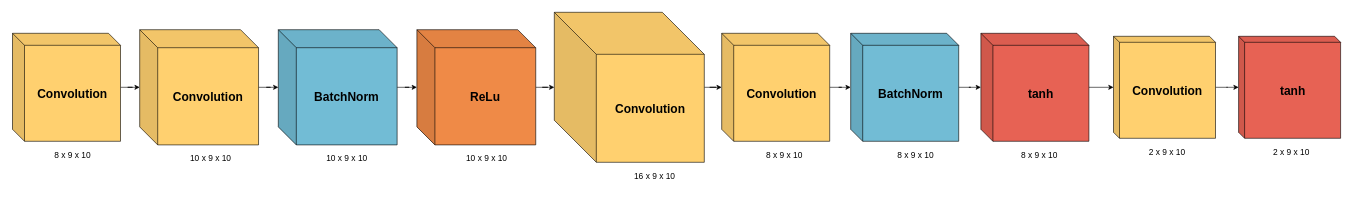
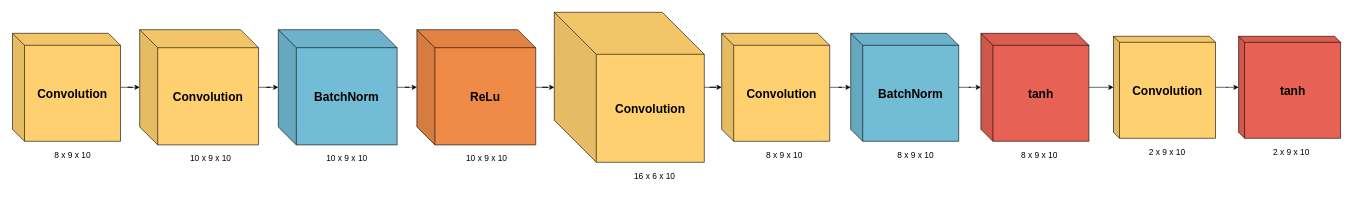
(655, 176) -> (655, 176)
